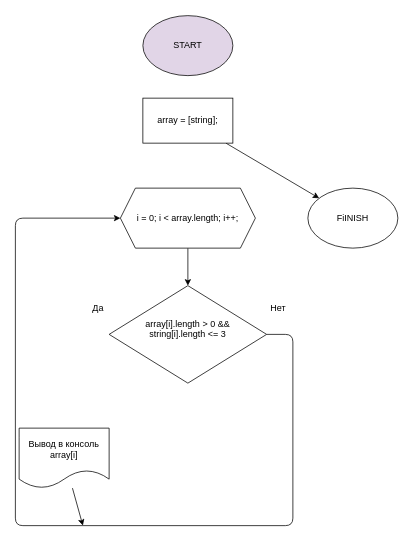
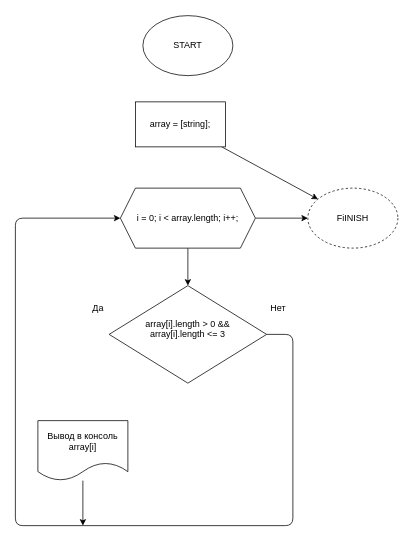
(188, 45) -> (188, 45)
(188, 120) -> (180, 124)
none -> (301, 218)
(353, 218) -> (353, 218)
(188, 334) -> (188, 334)
(64, 458) -> (83, 450)
